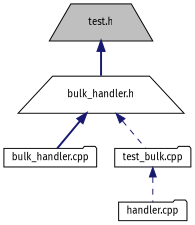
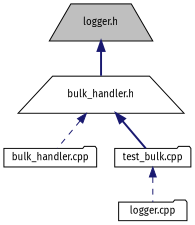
(101, 22) -> (101, 22)
(69, 135) -> (69, 135)
(134, 135) -> (134, 135)
(153, 211) -> (153, 211)
